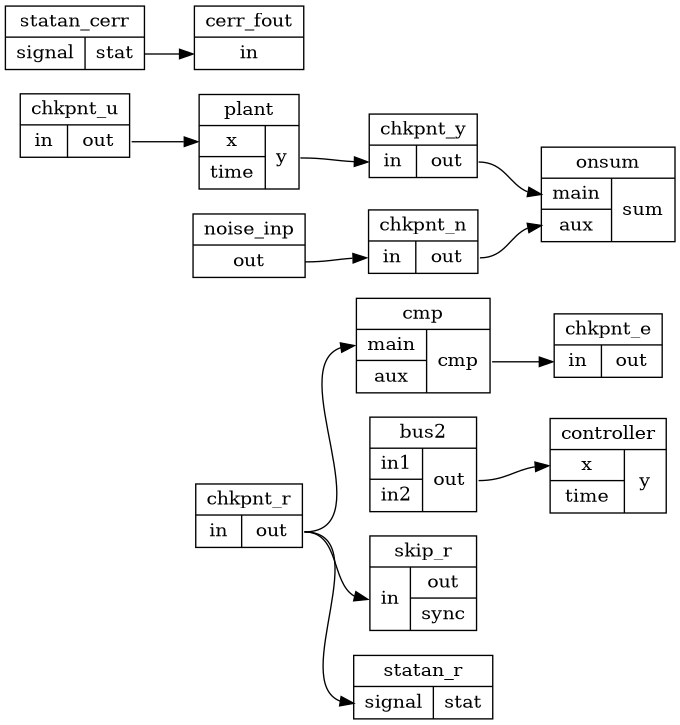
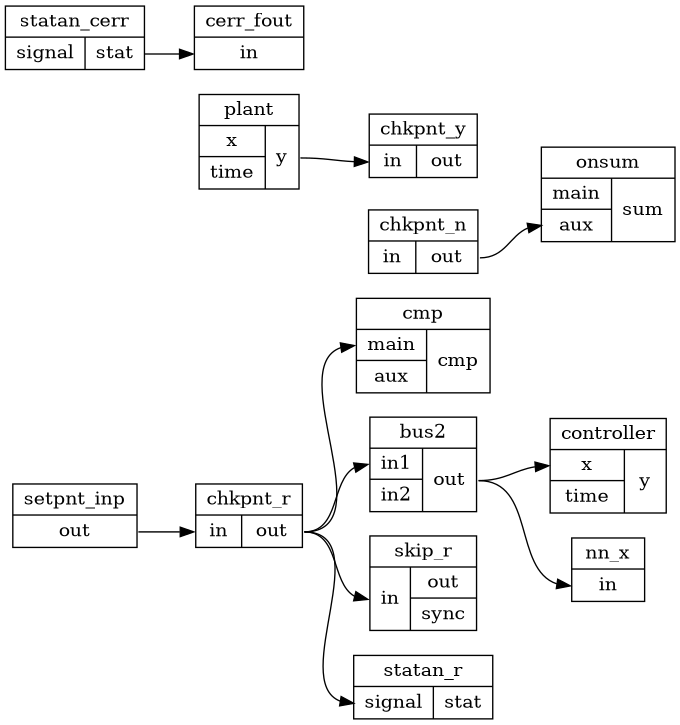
(75, 126) -> none
(505, 173) -> none
(249, 246) -> none
(608, 346) -> none
none -> (334, 505)
none -> (75, 516)
none -> (608, 570)
